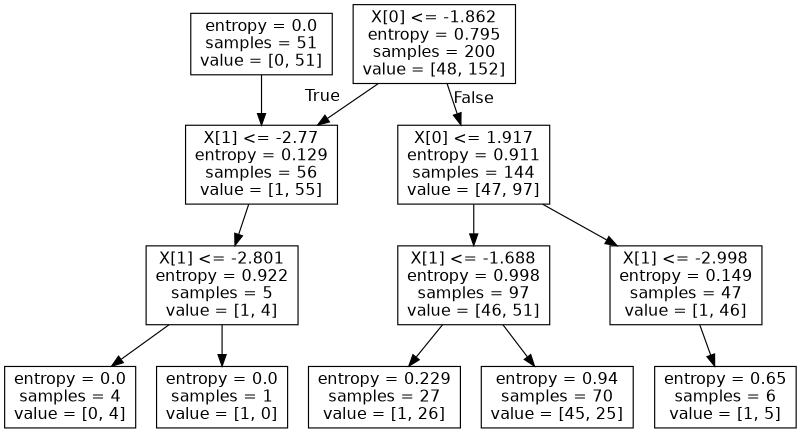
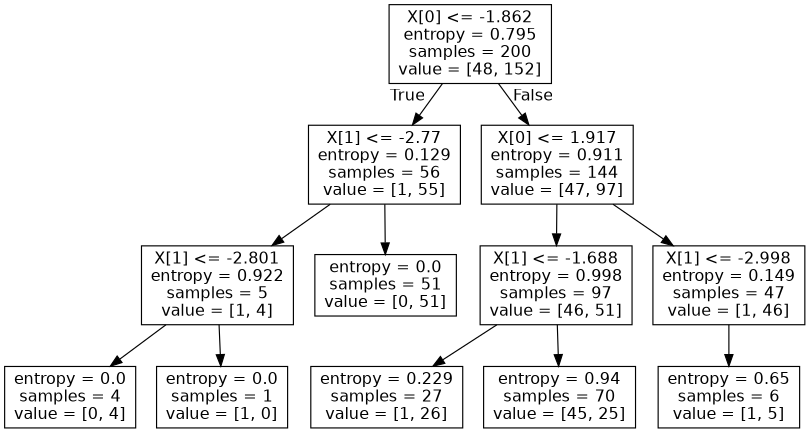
(262, 94) -> (385, 223)
